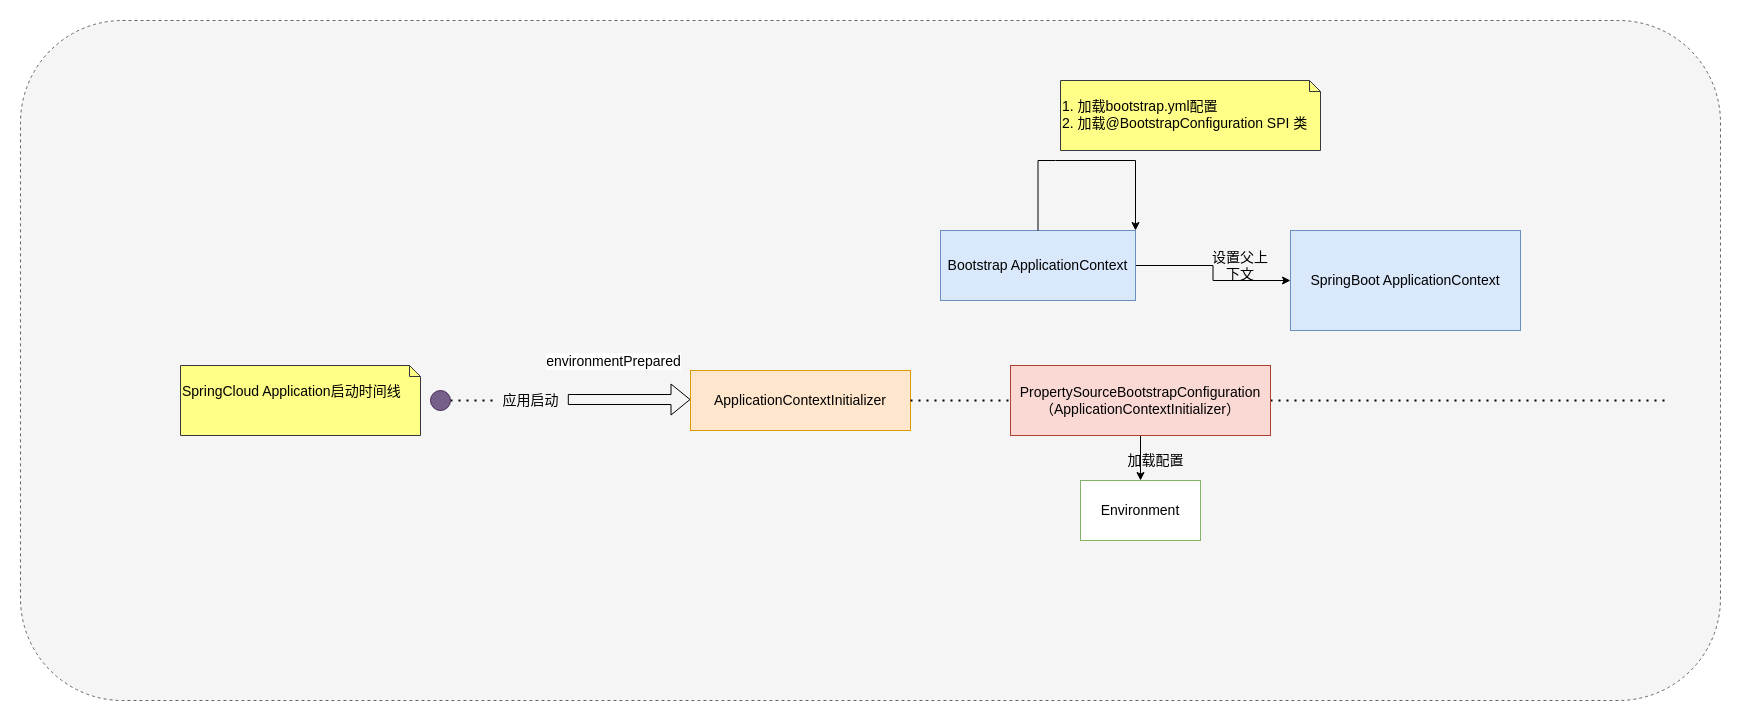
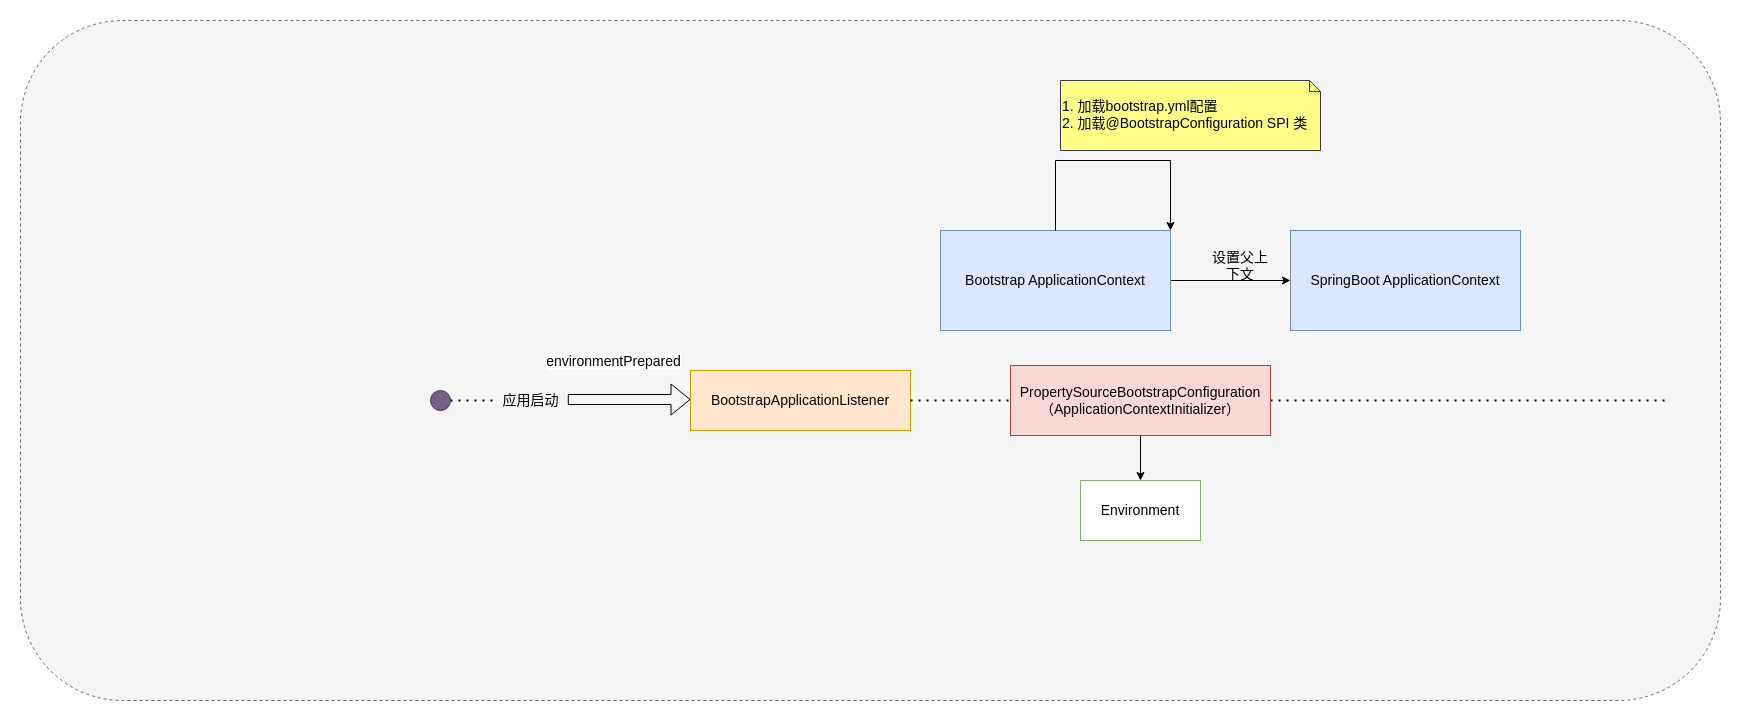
(1038, 266) -> (1056, 281)
(301, 401) -> none
(801, 401) -> (801, 401)
(1156, 461) -> none
